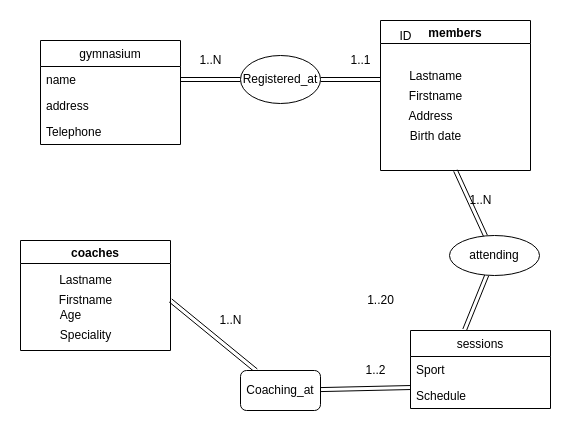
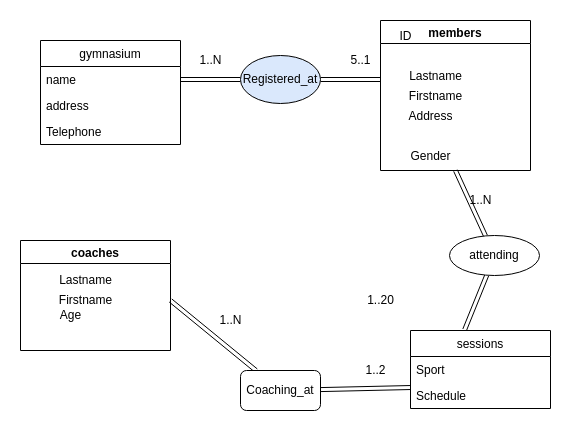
(361, 61) -> (361, 61)
(281, 80) -> (281, 80)
(436, 137) -> none
none -> (431, 157)
(86, 336) -> none
